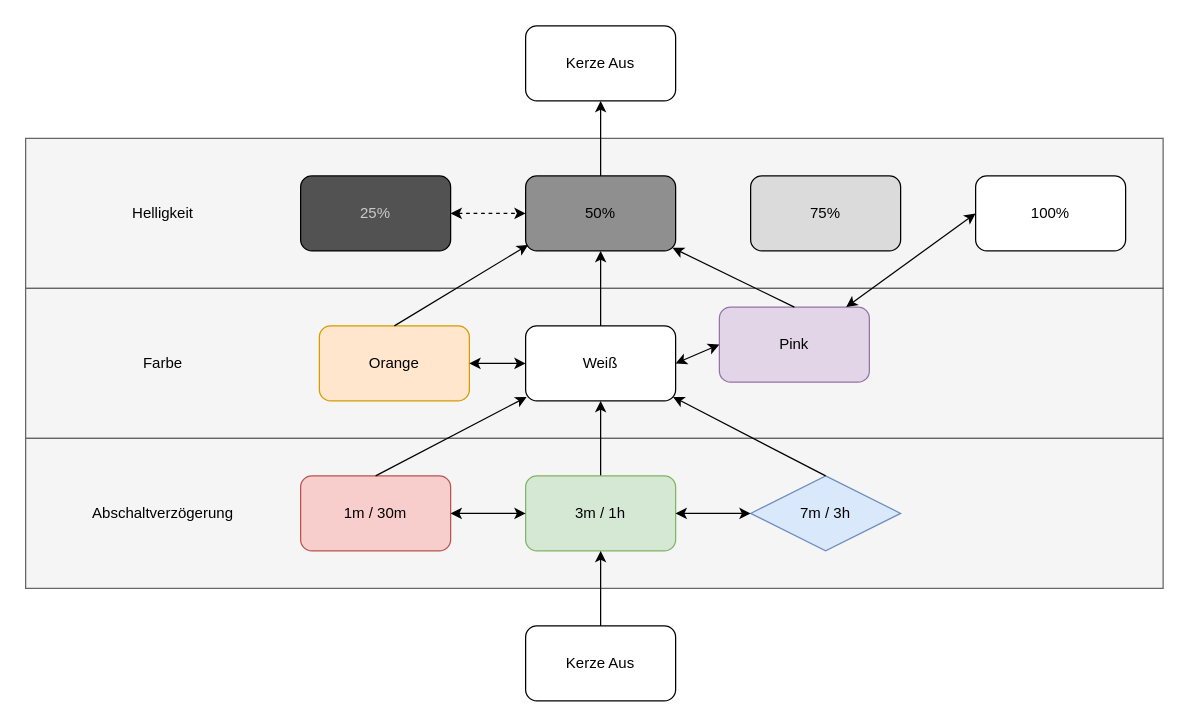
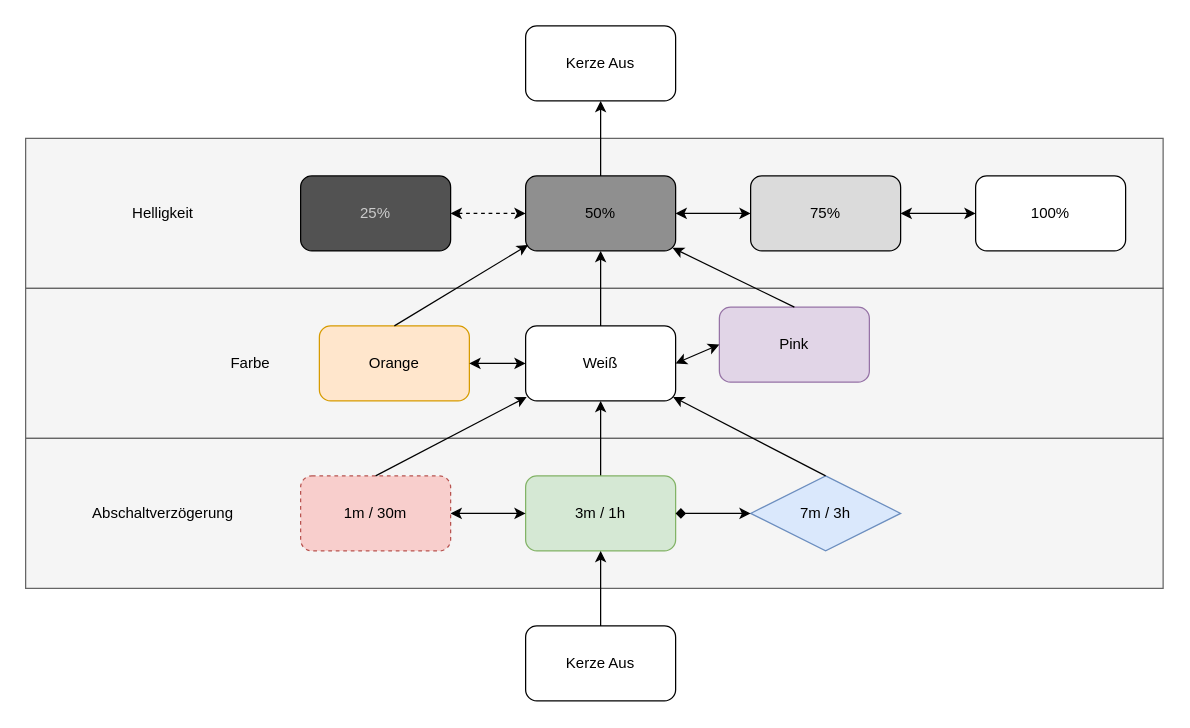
none -> (713, 213)
(911, 260) -> (939, 213)
(163, 363) -> (251, 363)
(376, 513) -> (376, 513)
(685, 513) -> (686, 513)
